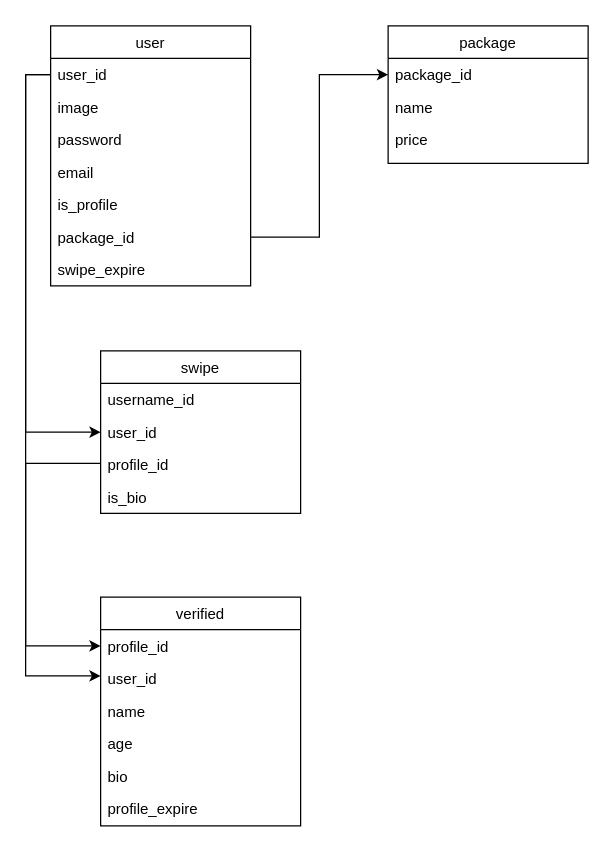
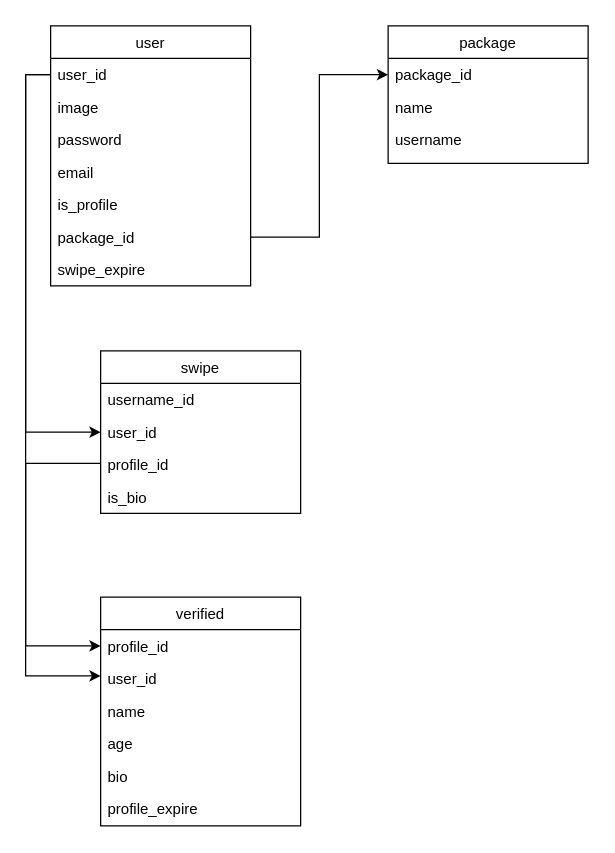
(414, 140) -> (429, 140)
